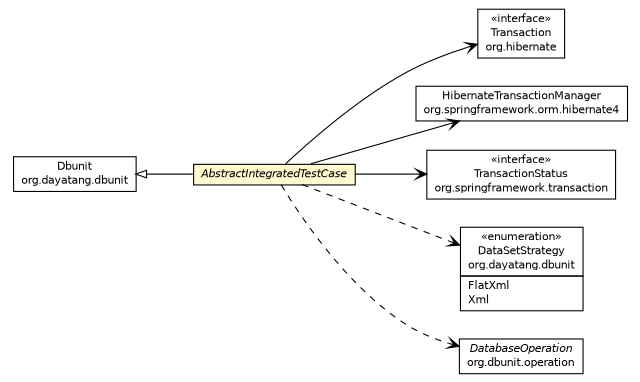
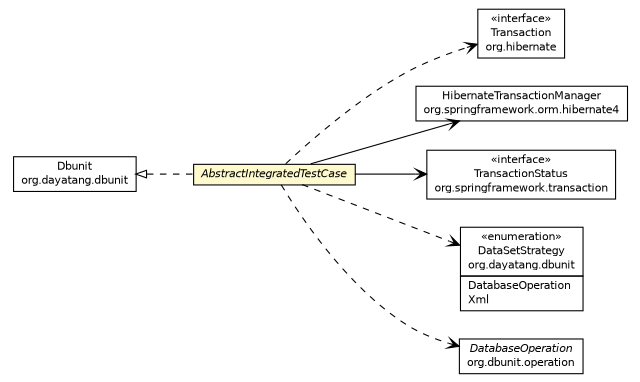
(370, 95) -> (370, 95)
(170, 174) -> (170, 174)
(489, 286) -> (520, 286)
